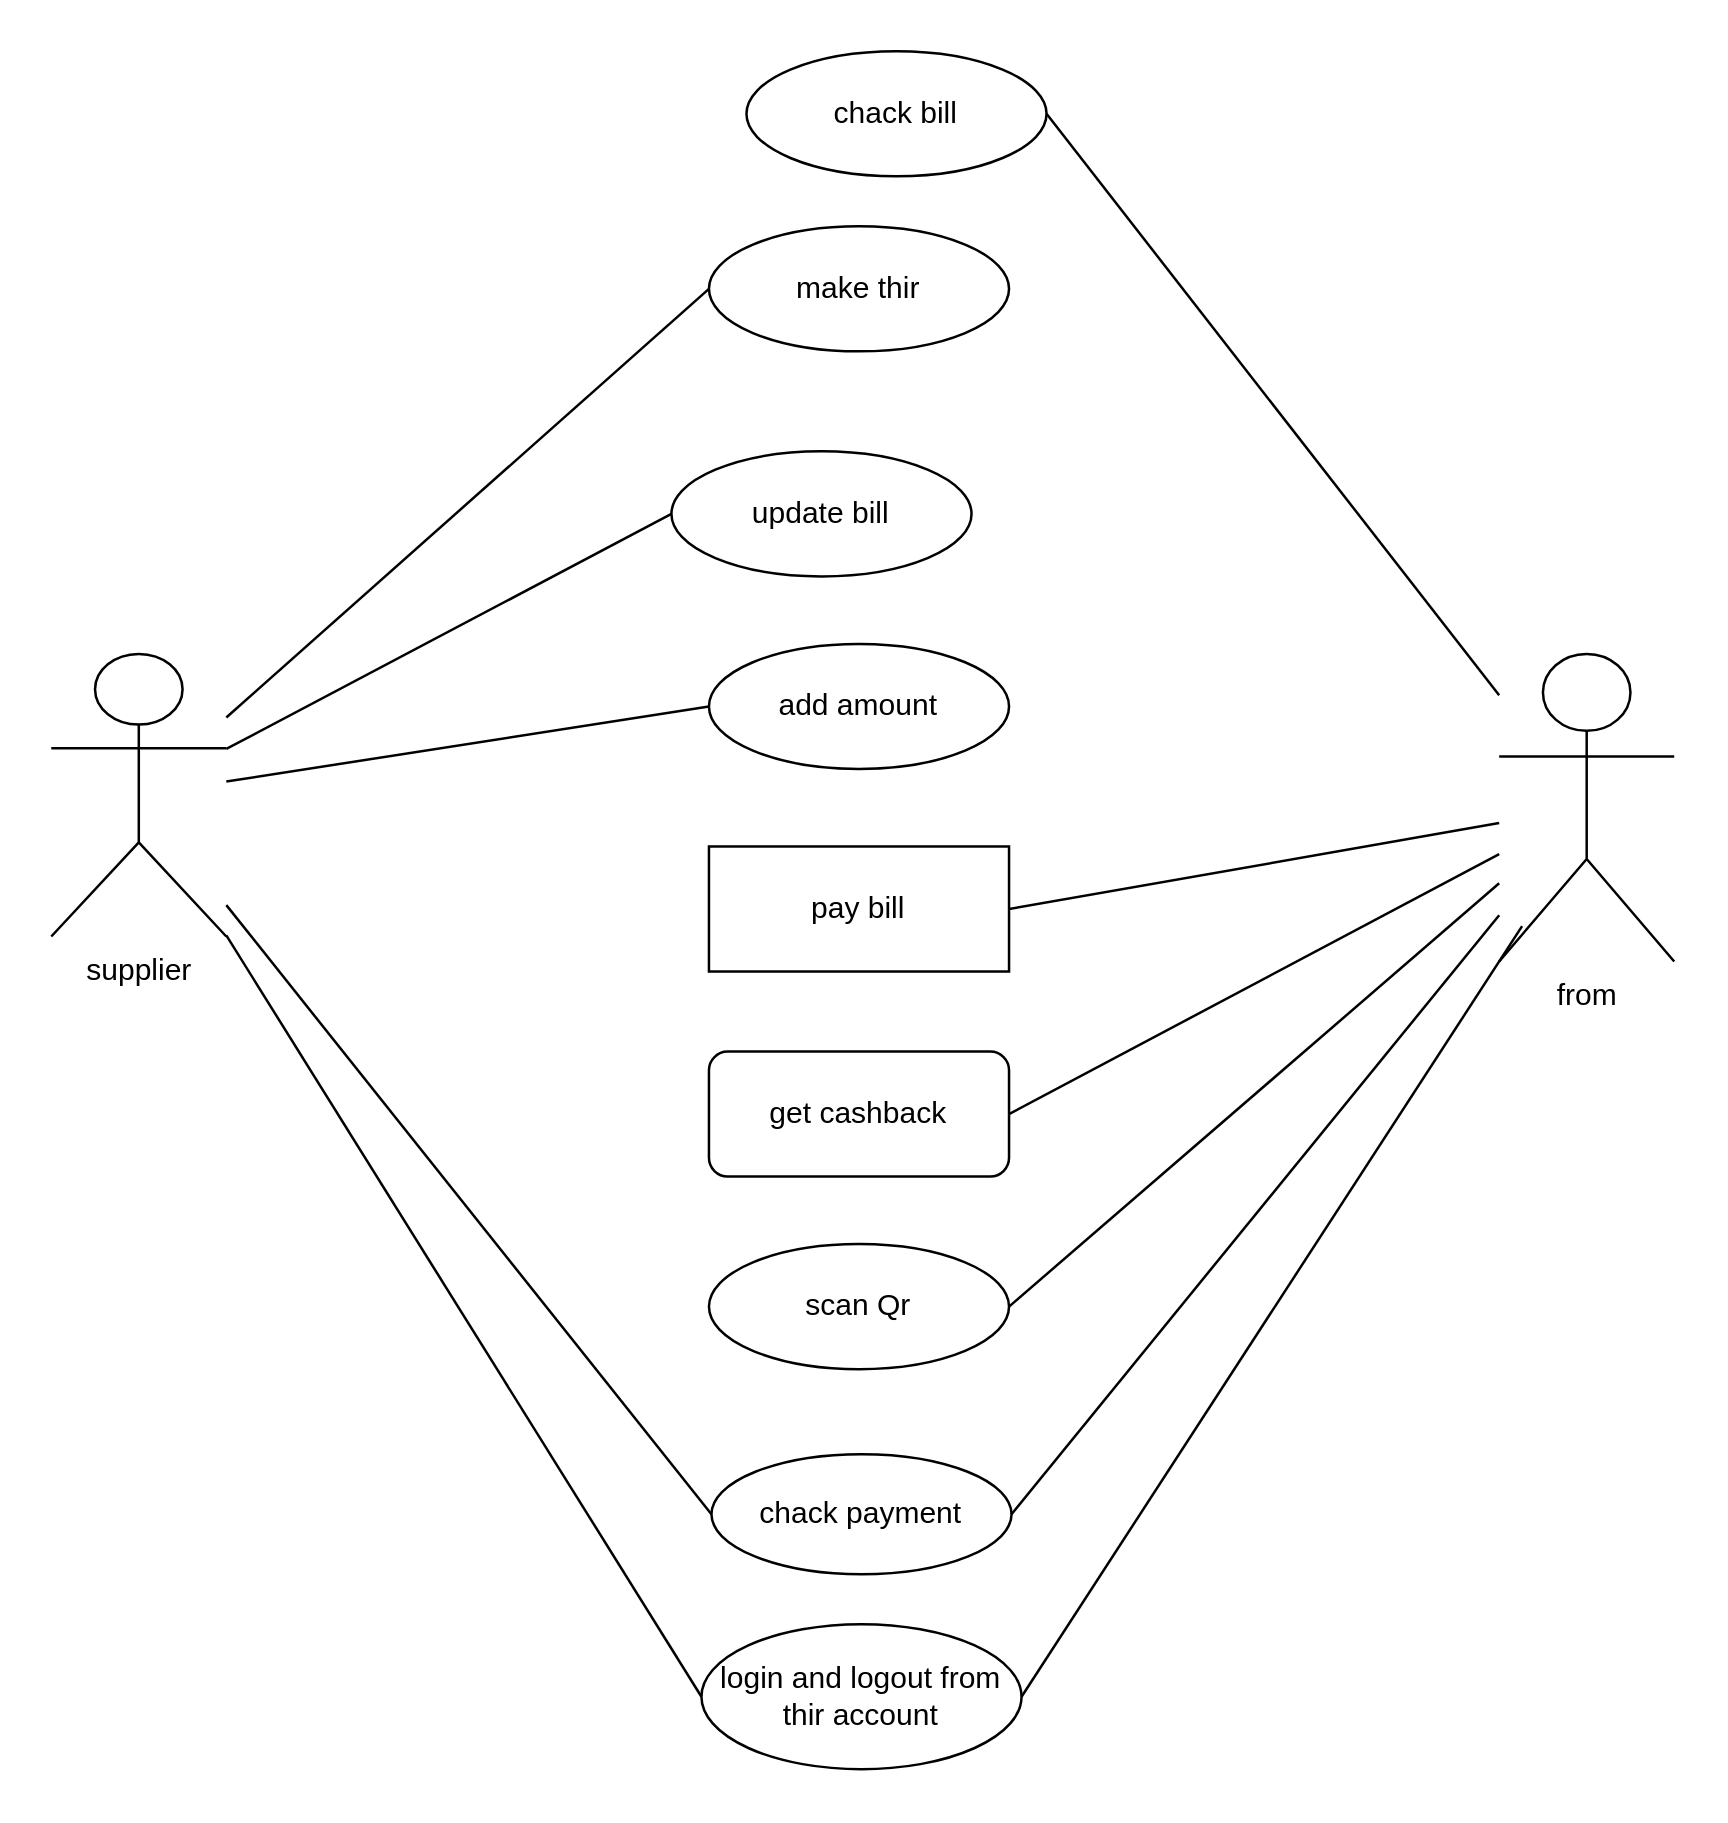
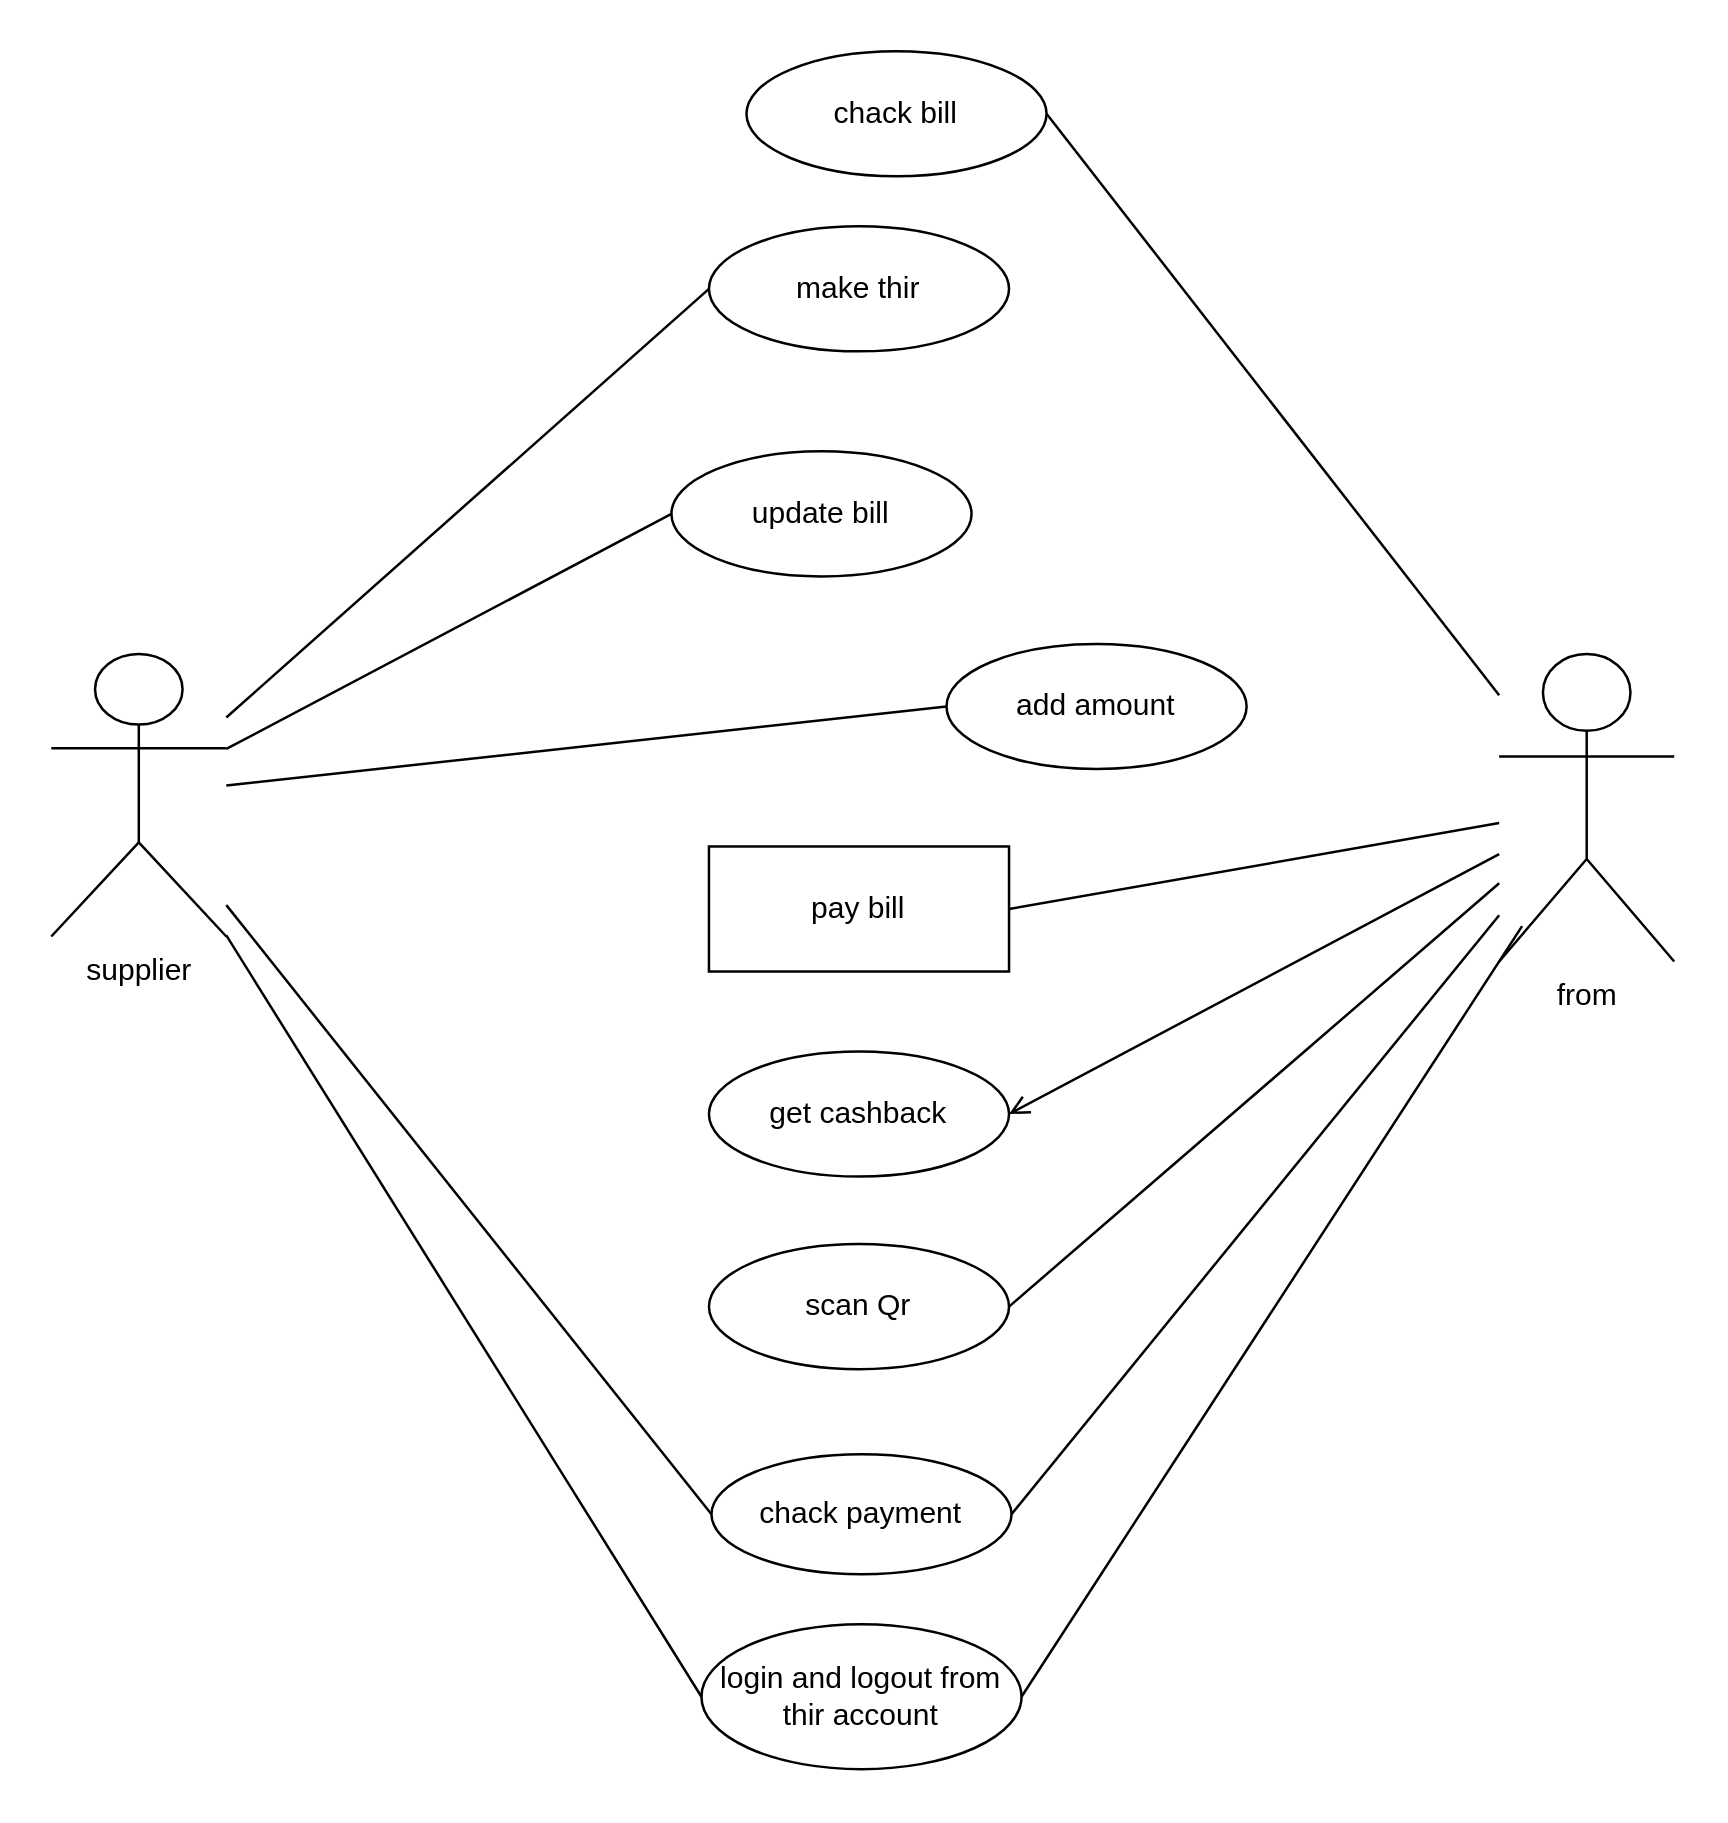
(859, 706) -> (1096, 706)
(1014, 1111) -> (1016, 1110)
(859, 1114) -> (859, 1114)
